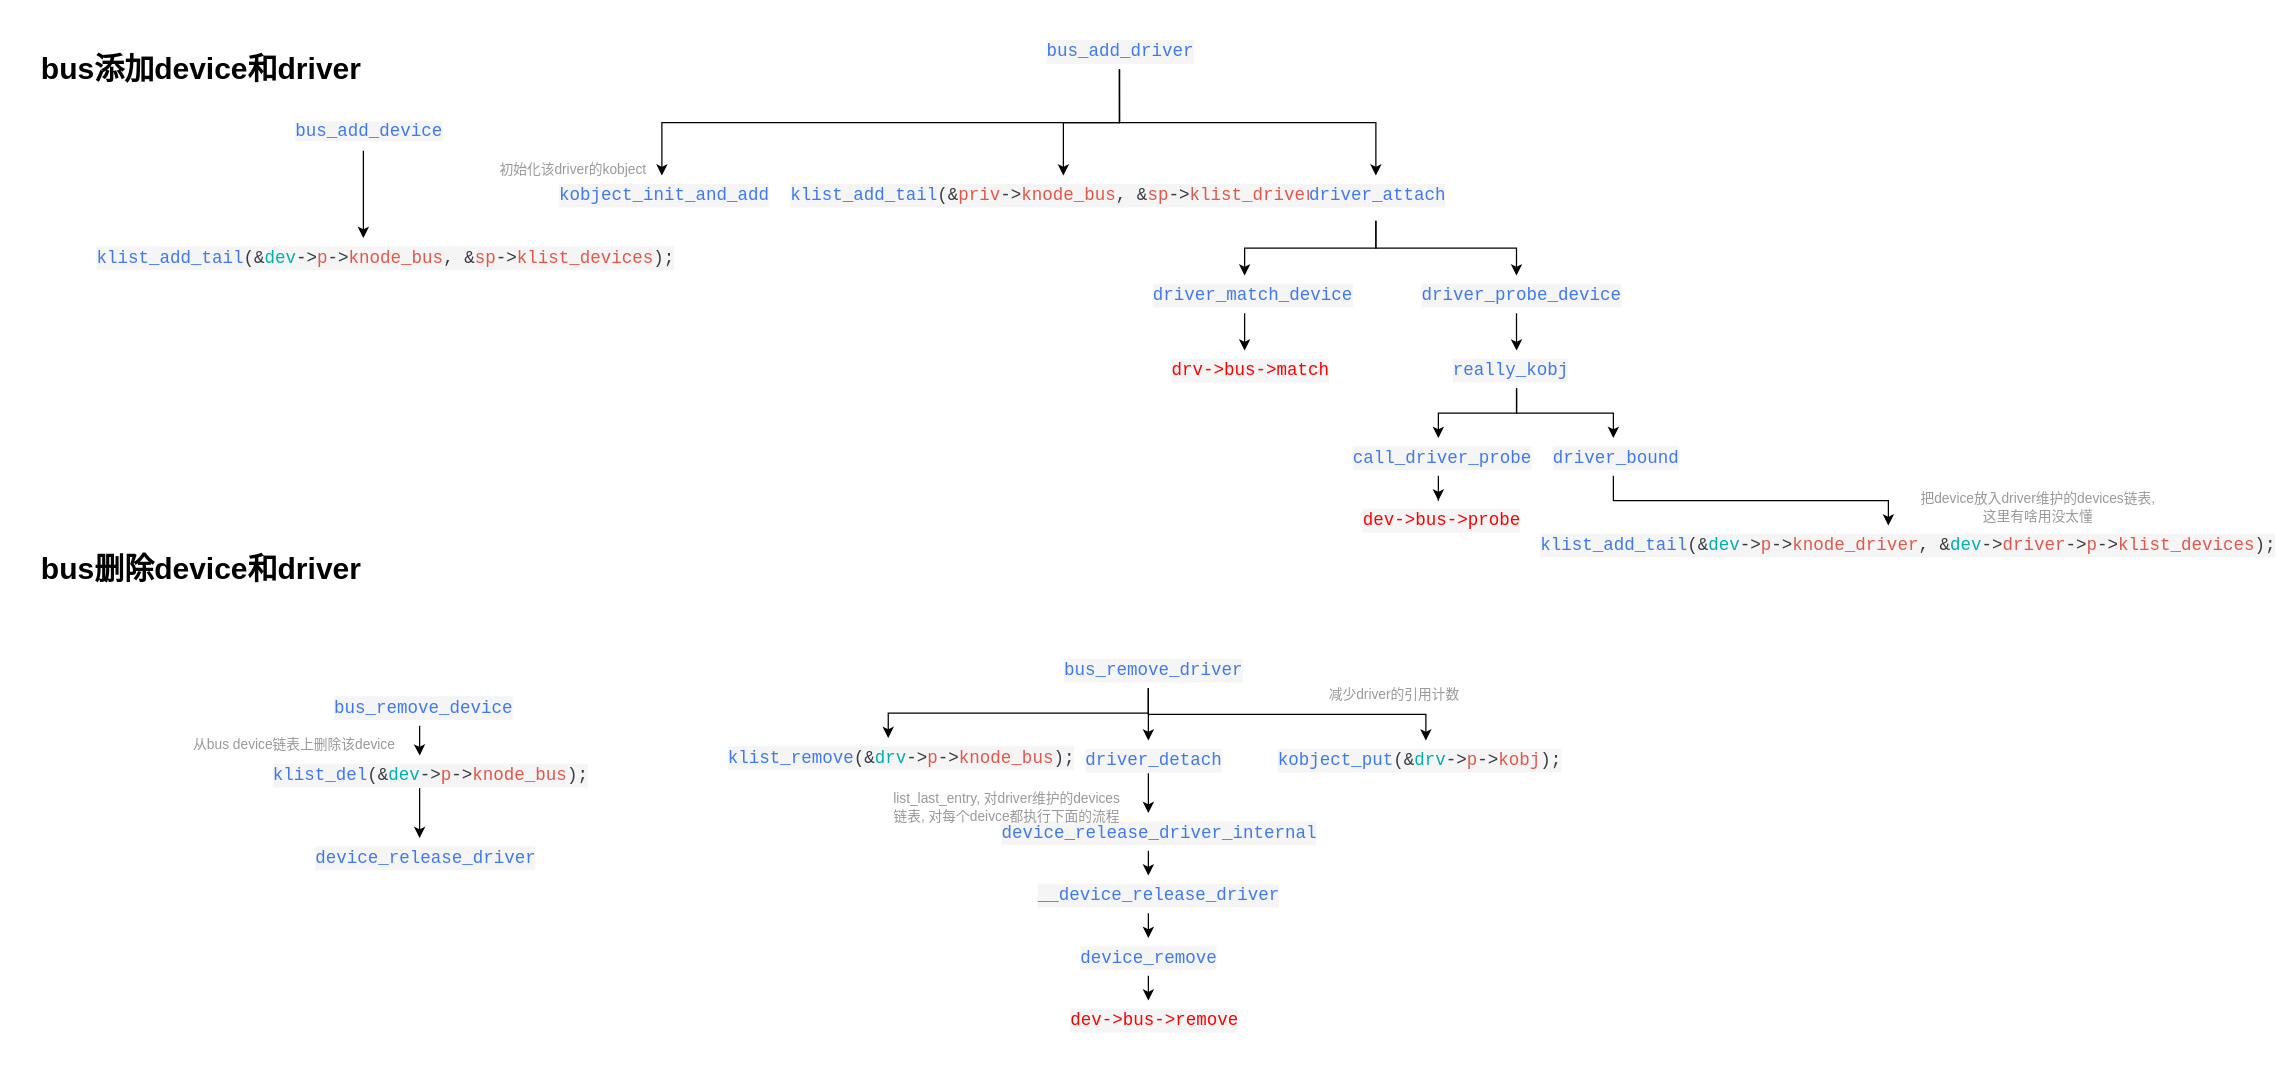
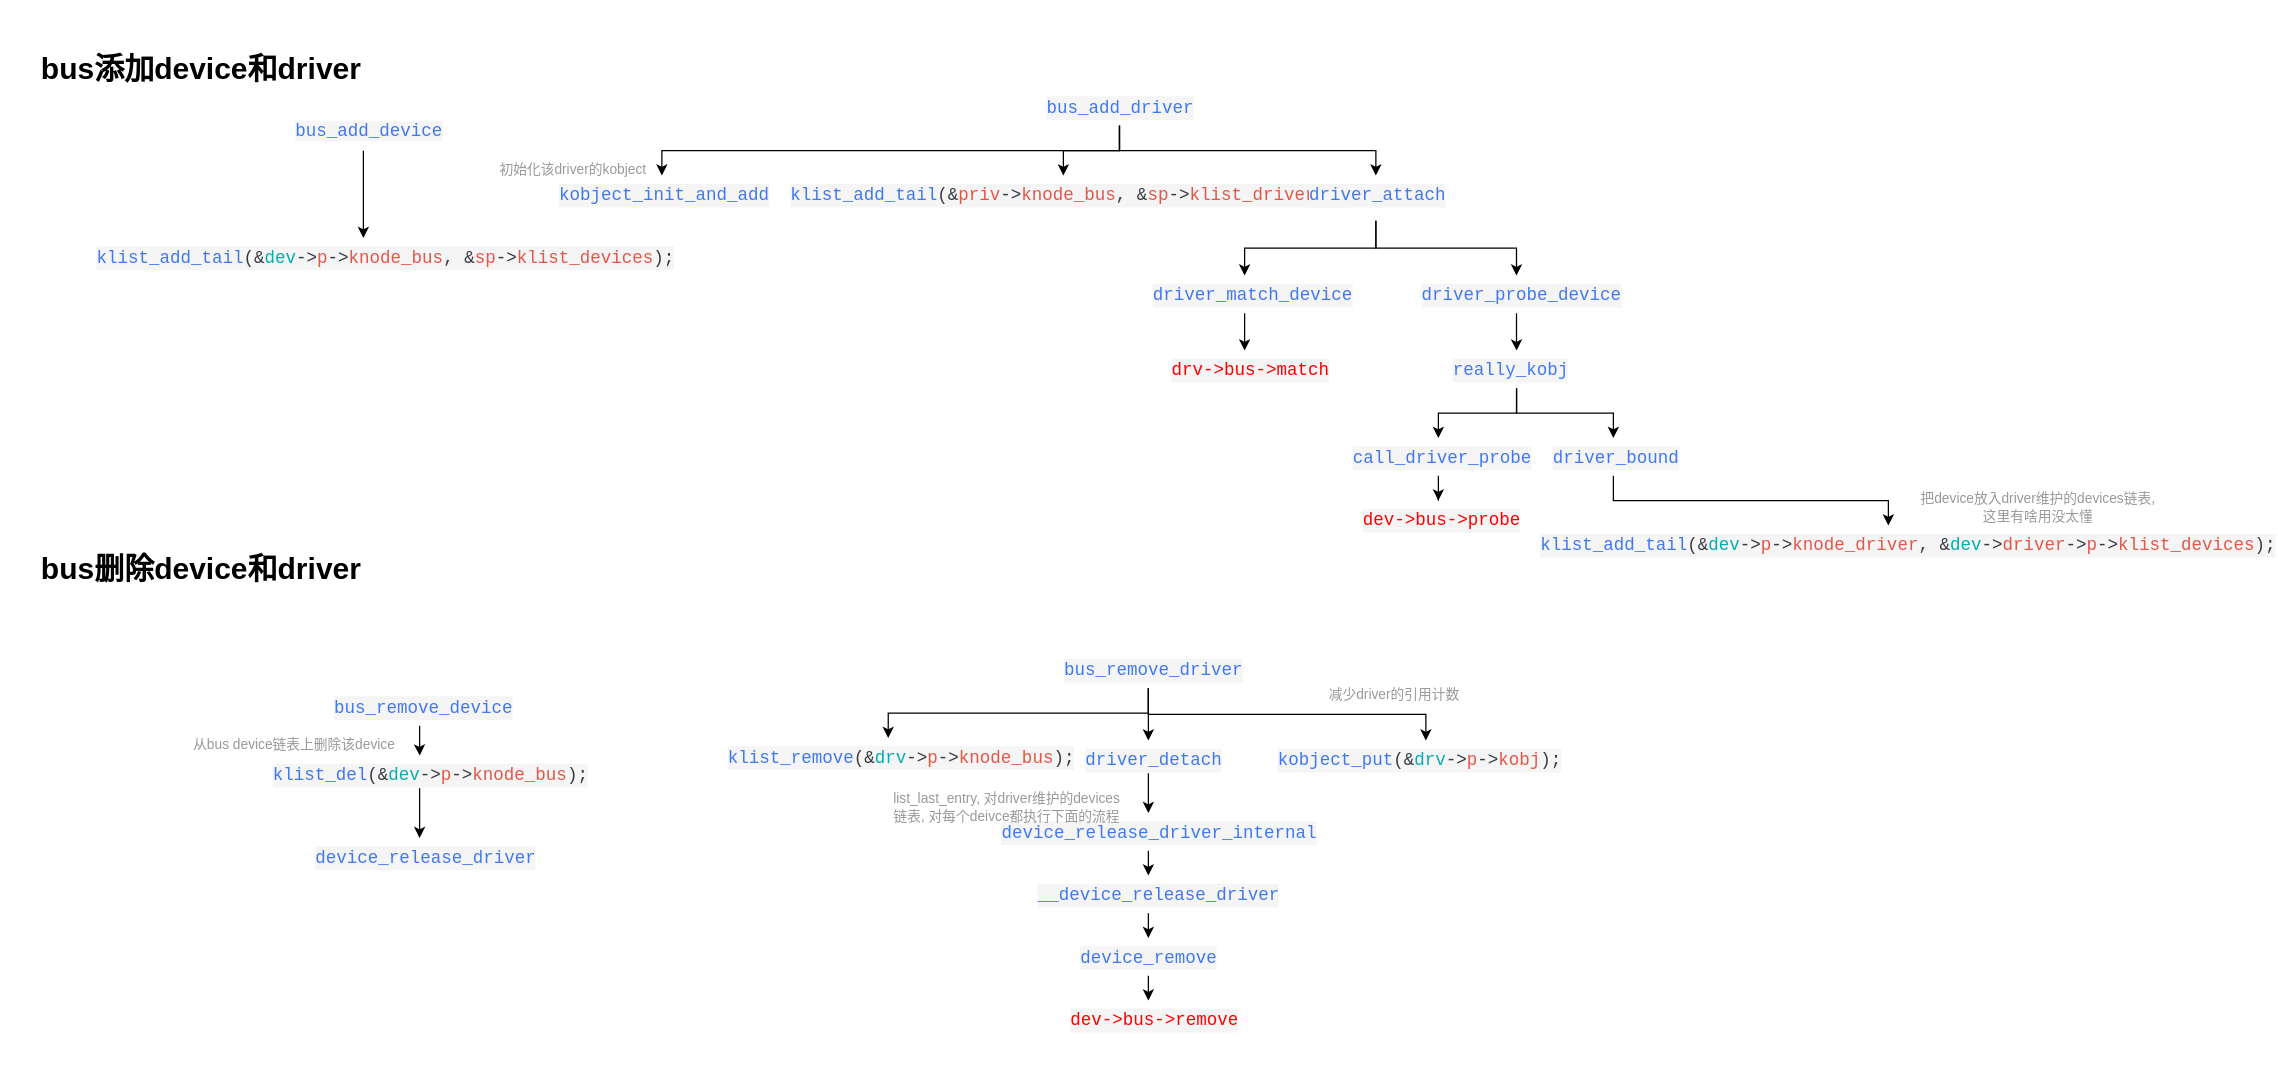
(1119, 51) -> (1119, 107)
